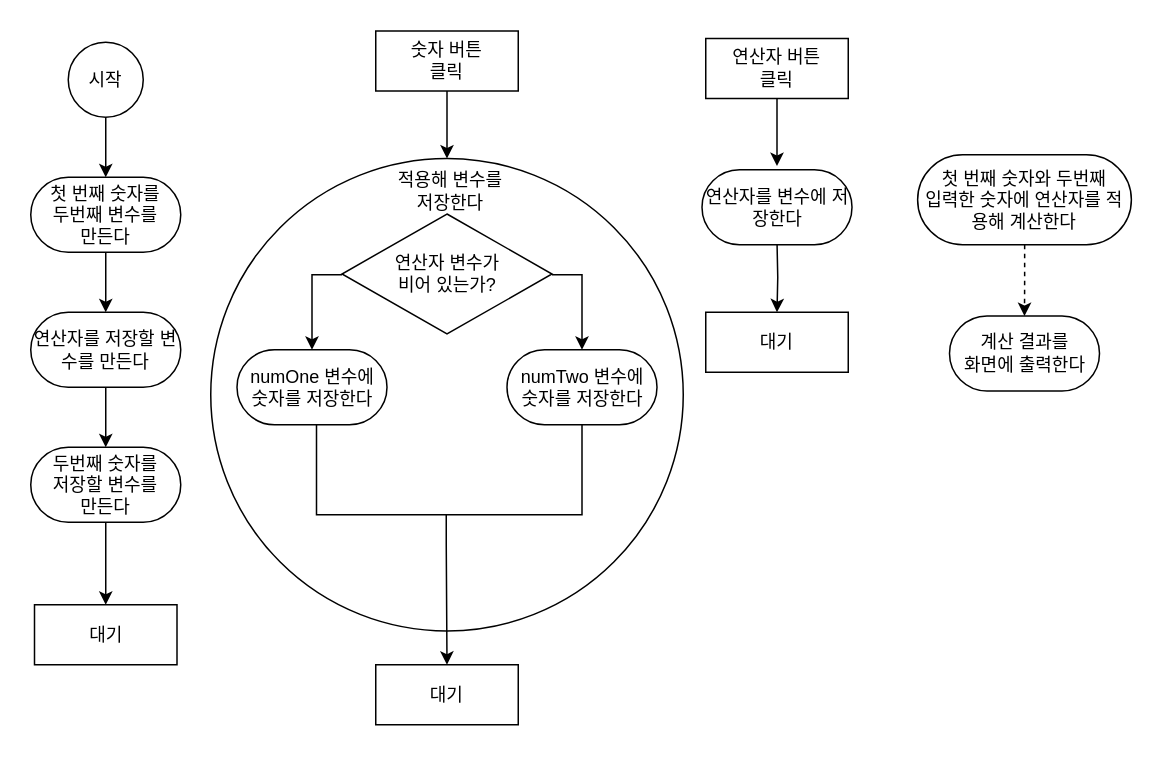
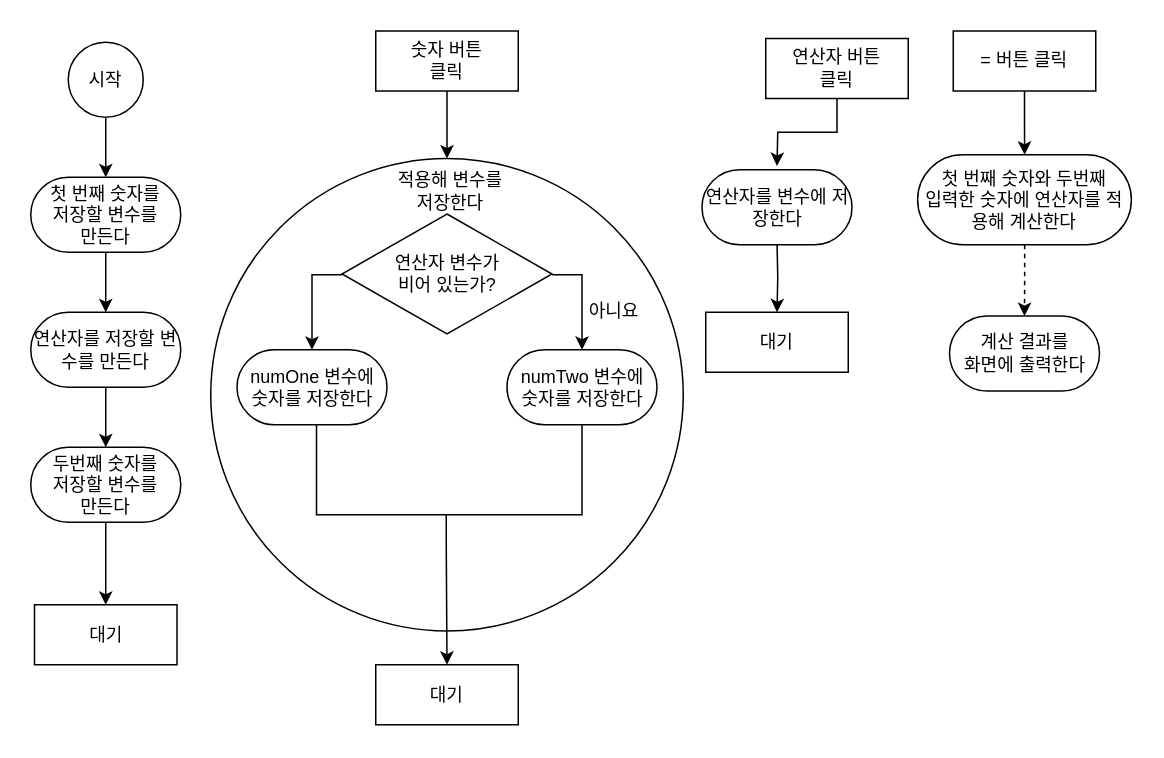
none -> (1025, 61)
(777, 68) -> (837, 68)
none -> (1025, 118)
(106, 215) -> (106, 215)
none -> (614, 311)
